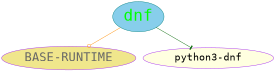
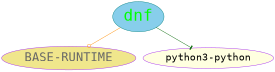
(208, 58) -> (208, 58)
